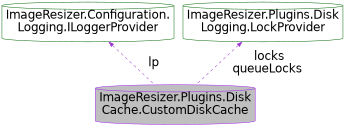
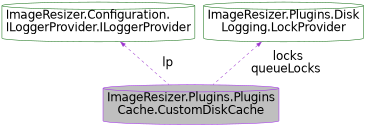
(88, 22) -> (98, 22)
(175, 105) -> (191, 105)
